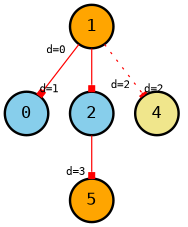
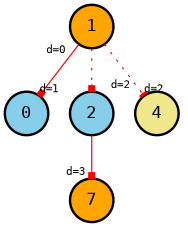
(92, 66) -> (92, 66)
(92, 200) -> (92, 200)
